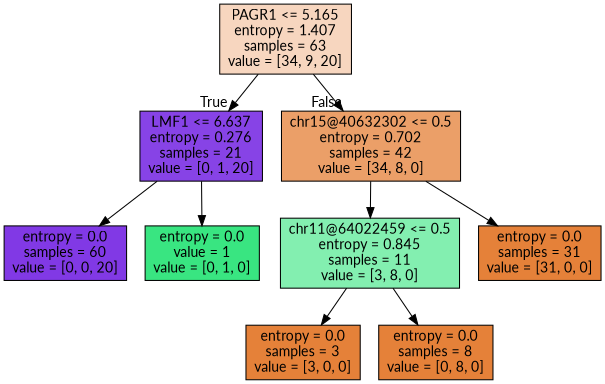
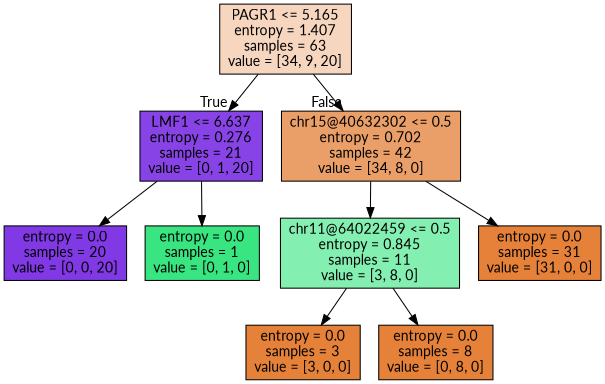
(65, 253) -> (65, 253)
(202, 253) -> (202, 253)
